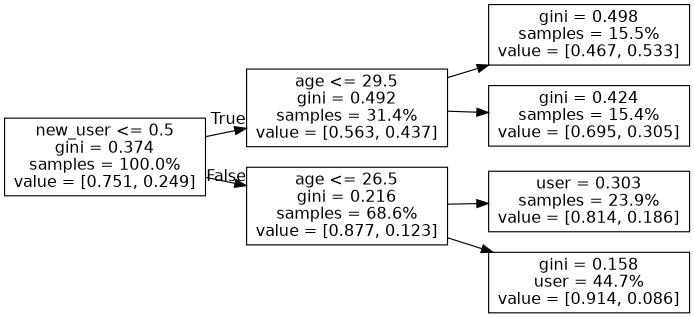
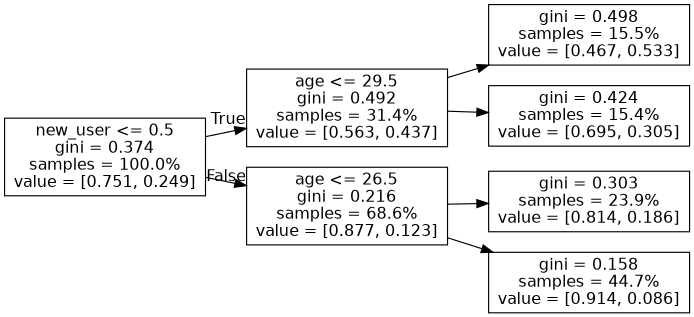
(589, 202) -> (589, 202)
(589, 283) -> (589, 283)
